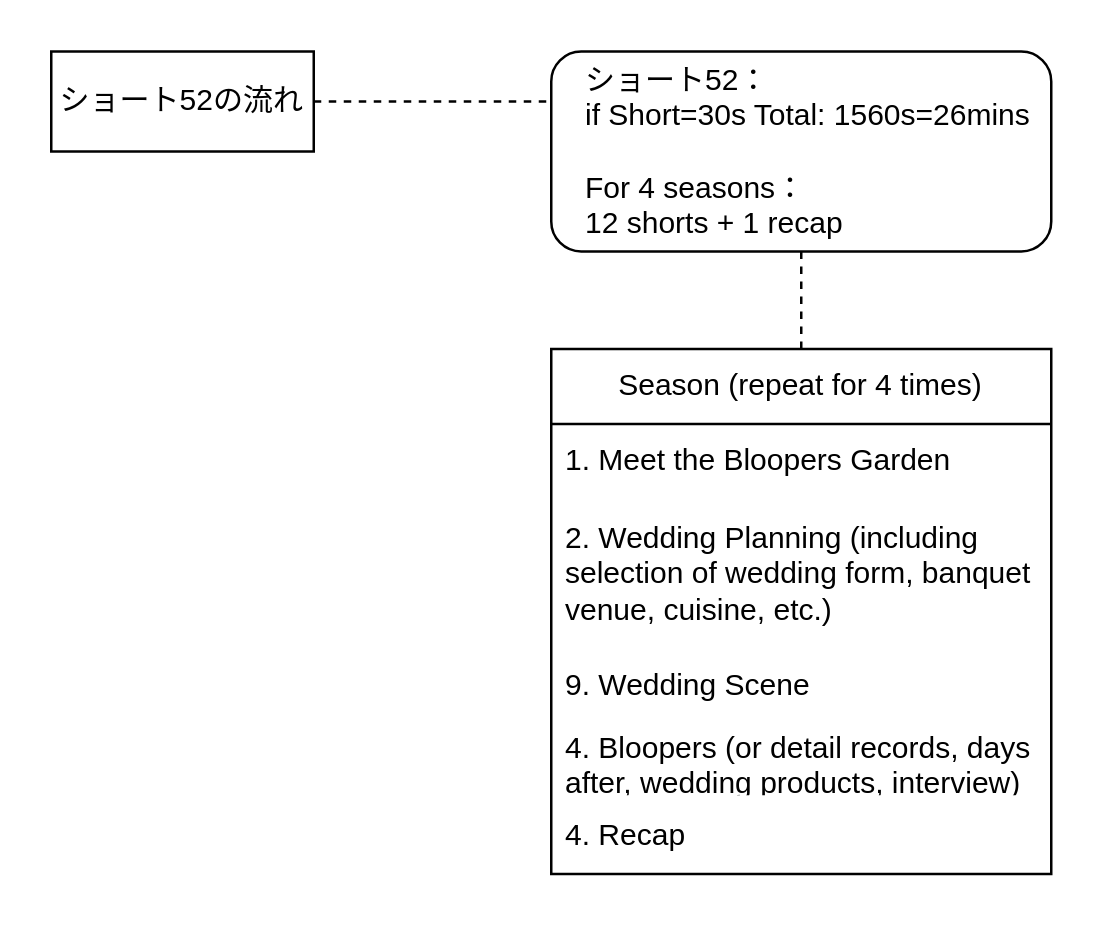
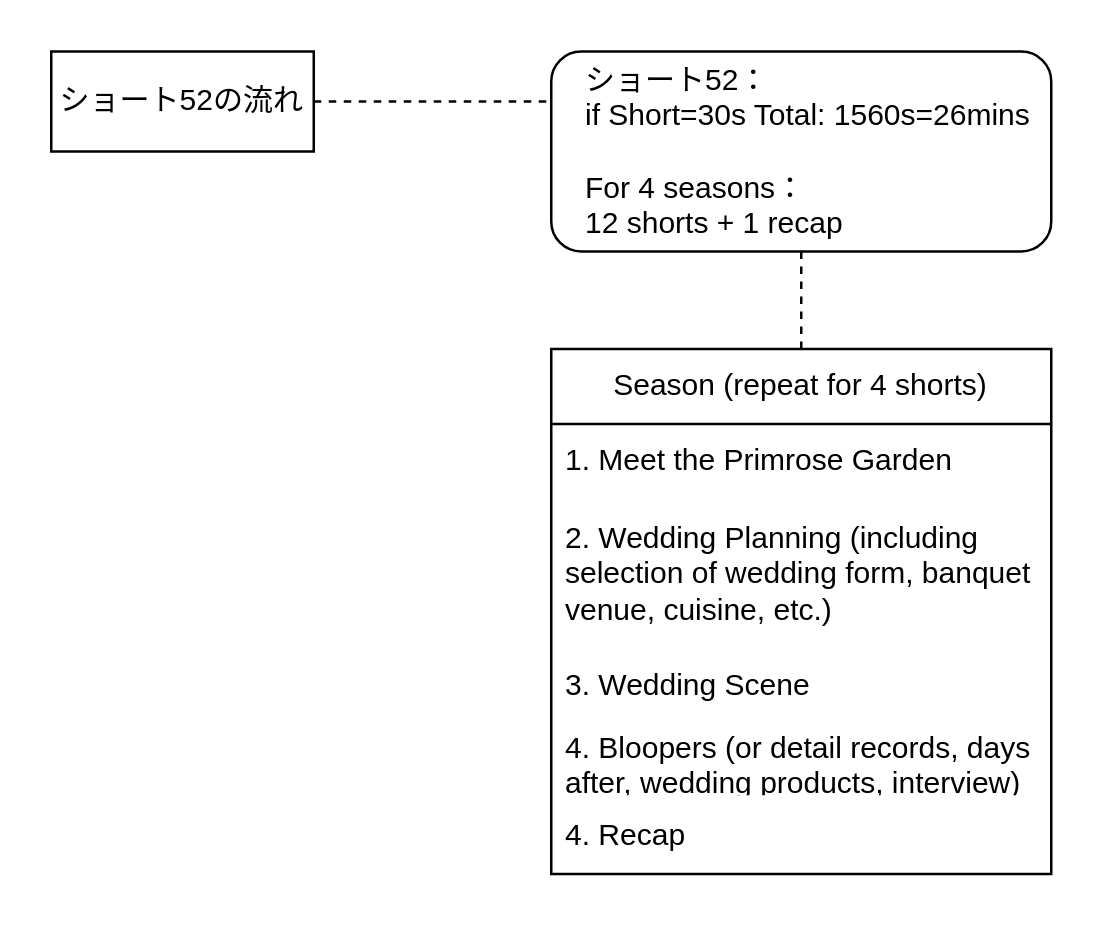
(801, 386) -> (801, 386)
(770, 461) -> (770, 461)
(685, 686) -> (685, 686)
